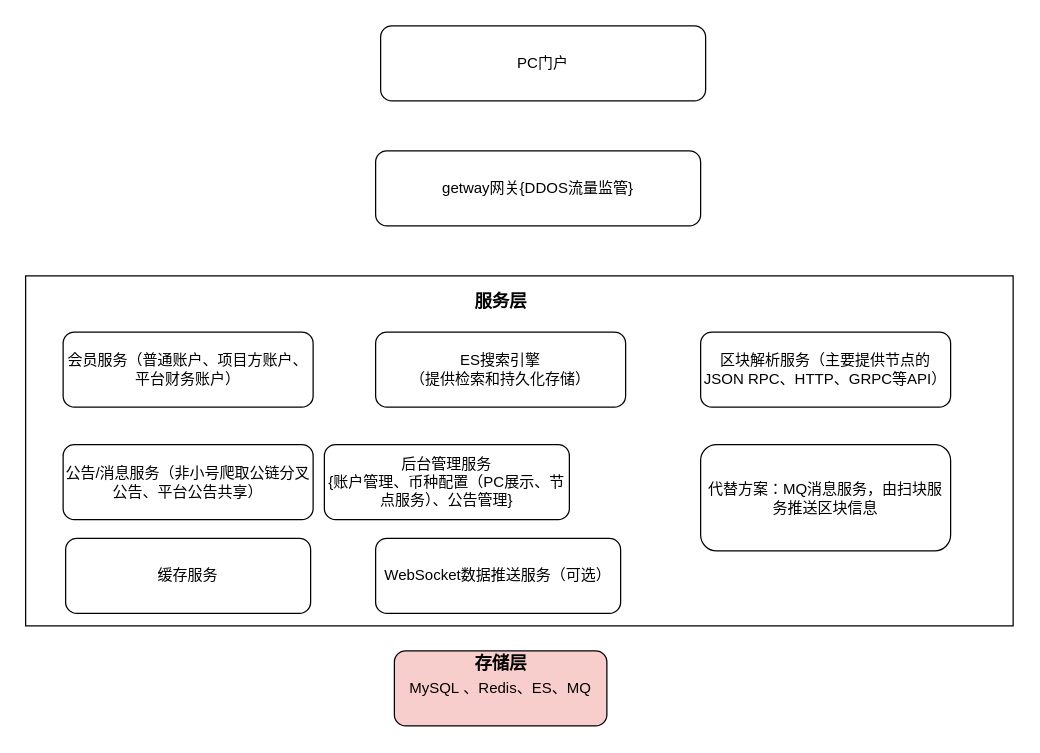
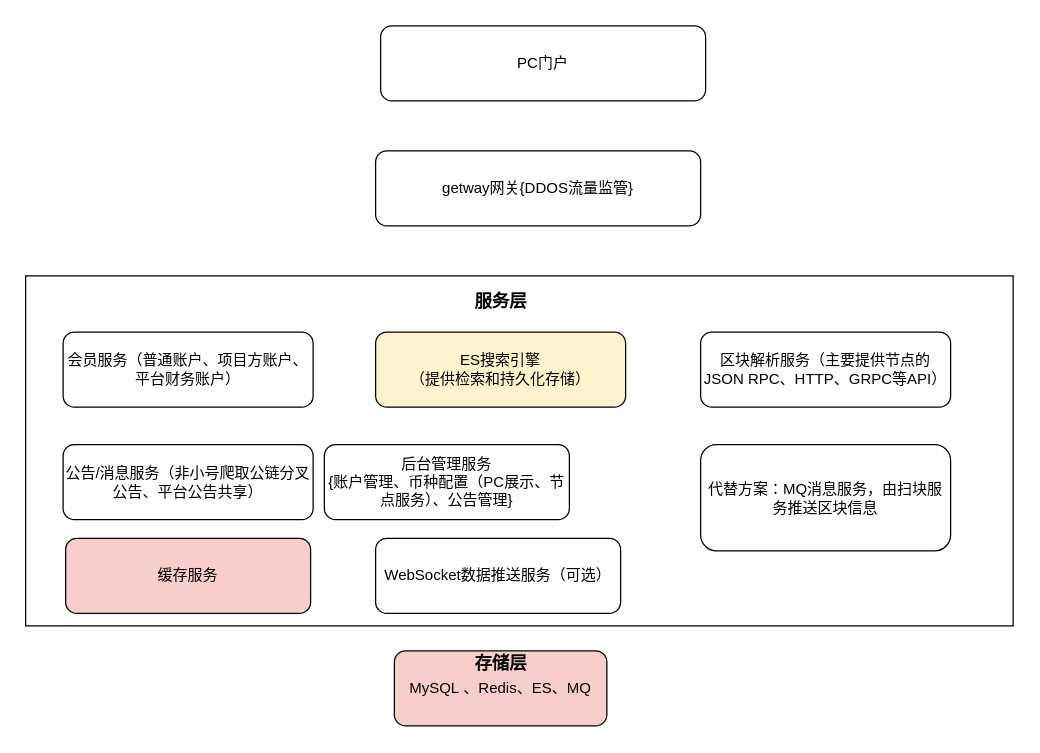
(501, 369) -> (501, 369)
(188, 576) -> (188, 576)
